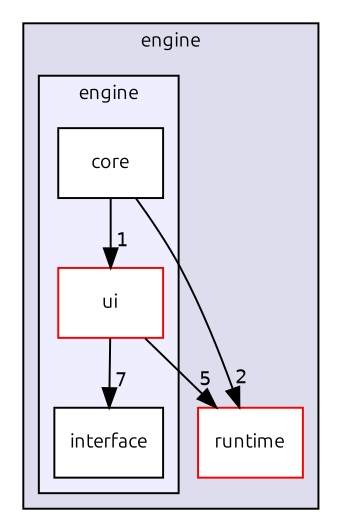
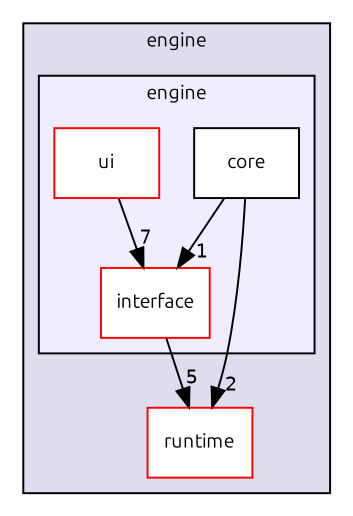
(111, 223) -> (206, 225)
(166, 359) -> (175, 366)
(109, 443) -> (155, 303)
